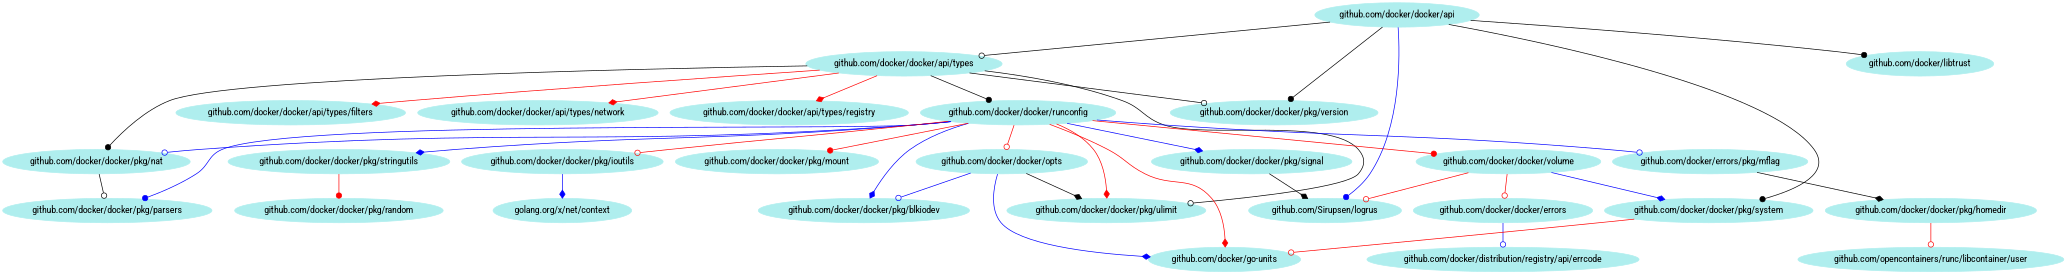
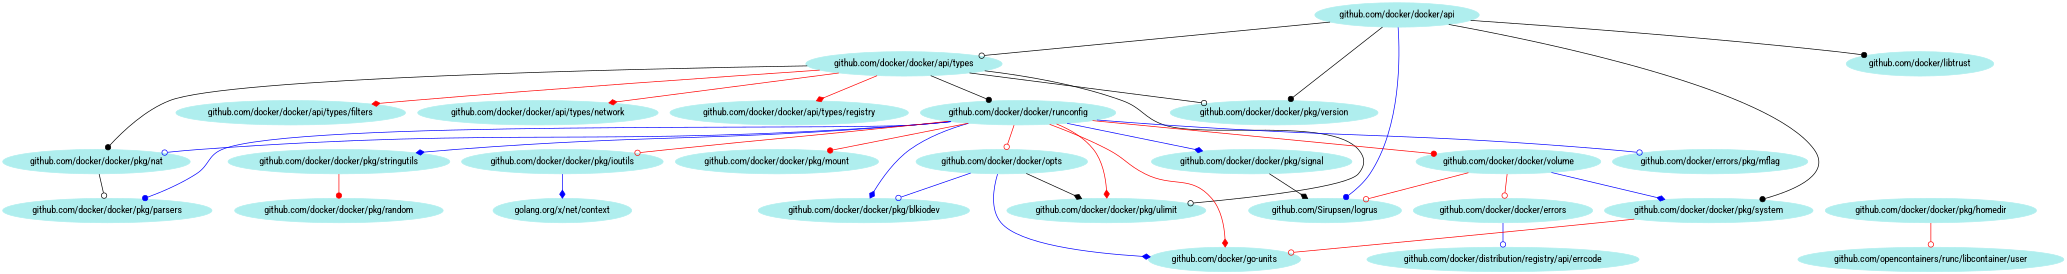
(1816, 185) -> none
